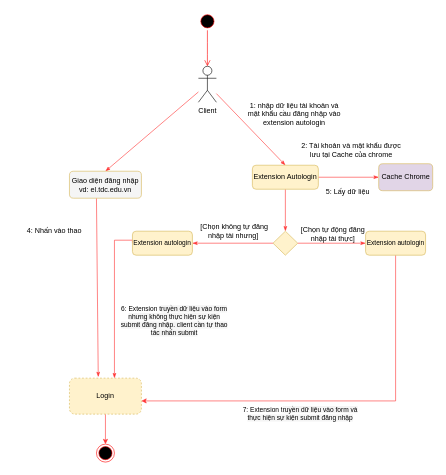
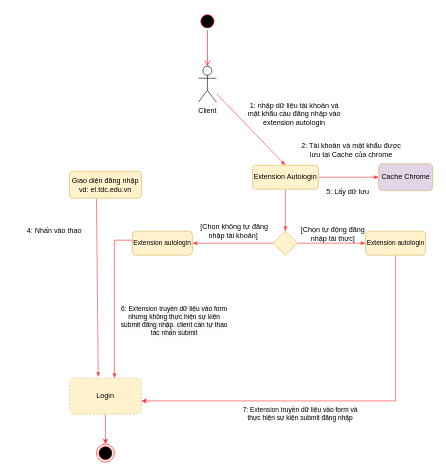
(153, 130) -> none
(105, 185) -> (105, 185)
(349, 192) -> (349, 192)
(234, 231) -> (234, 231)
